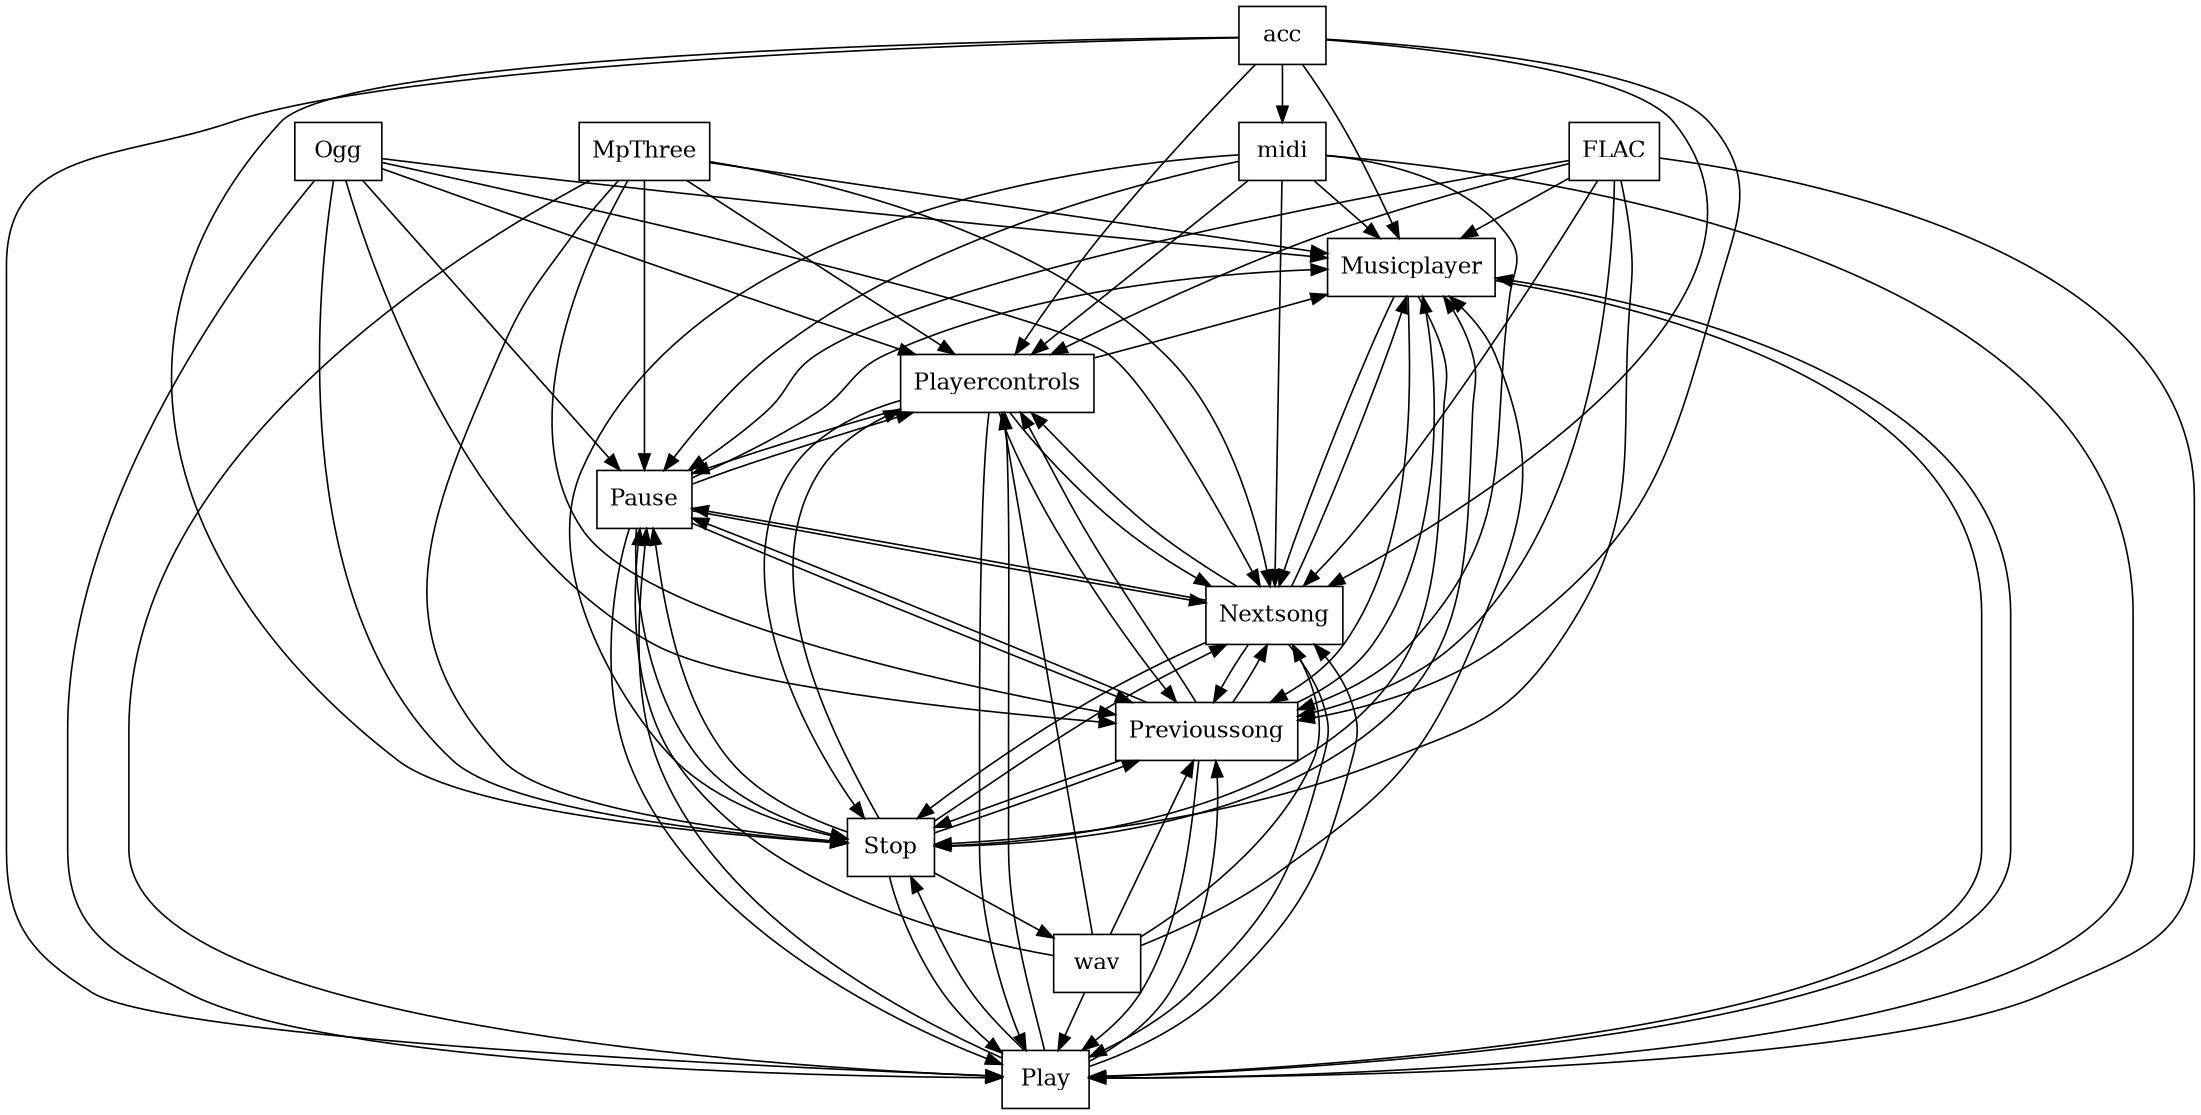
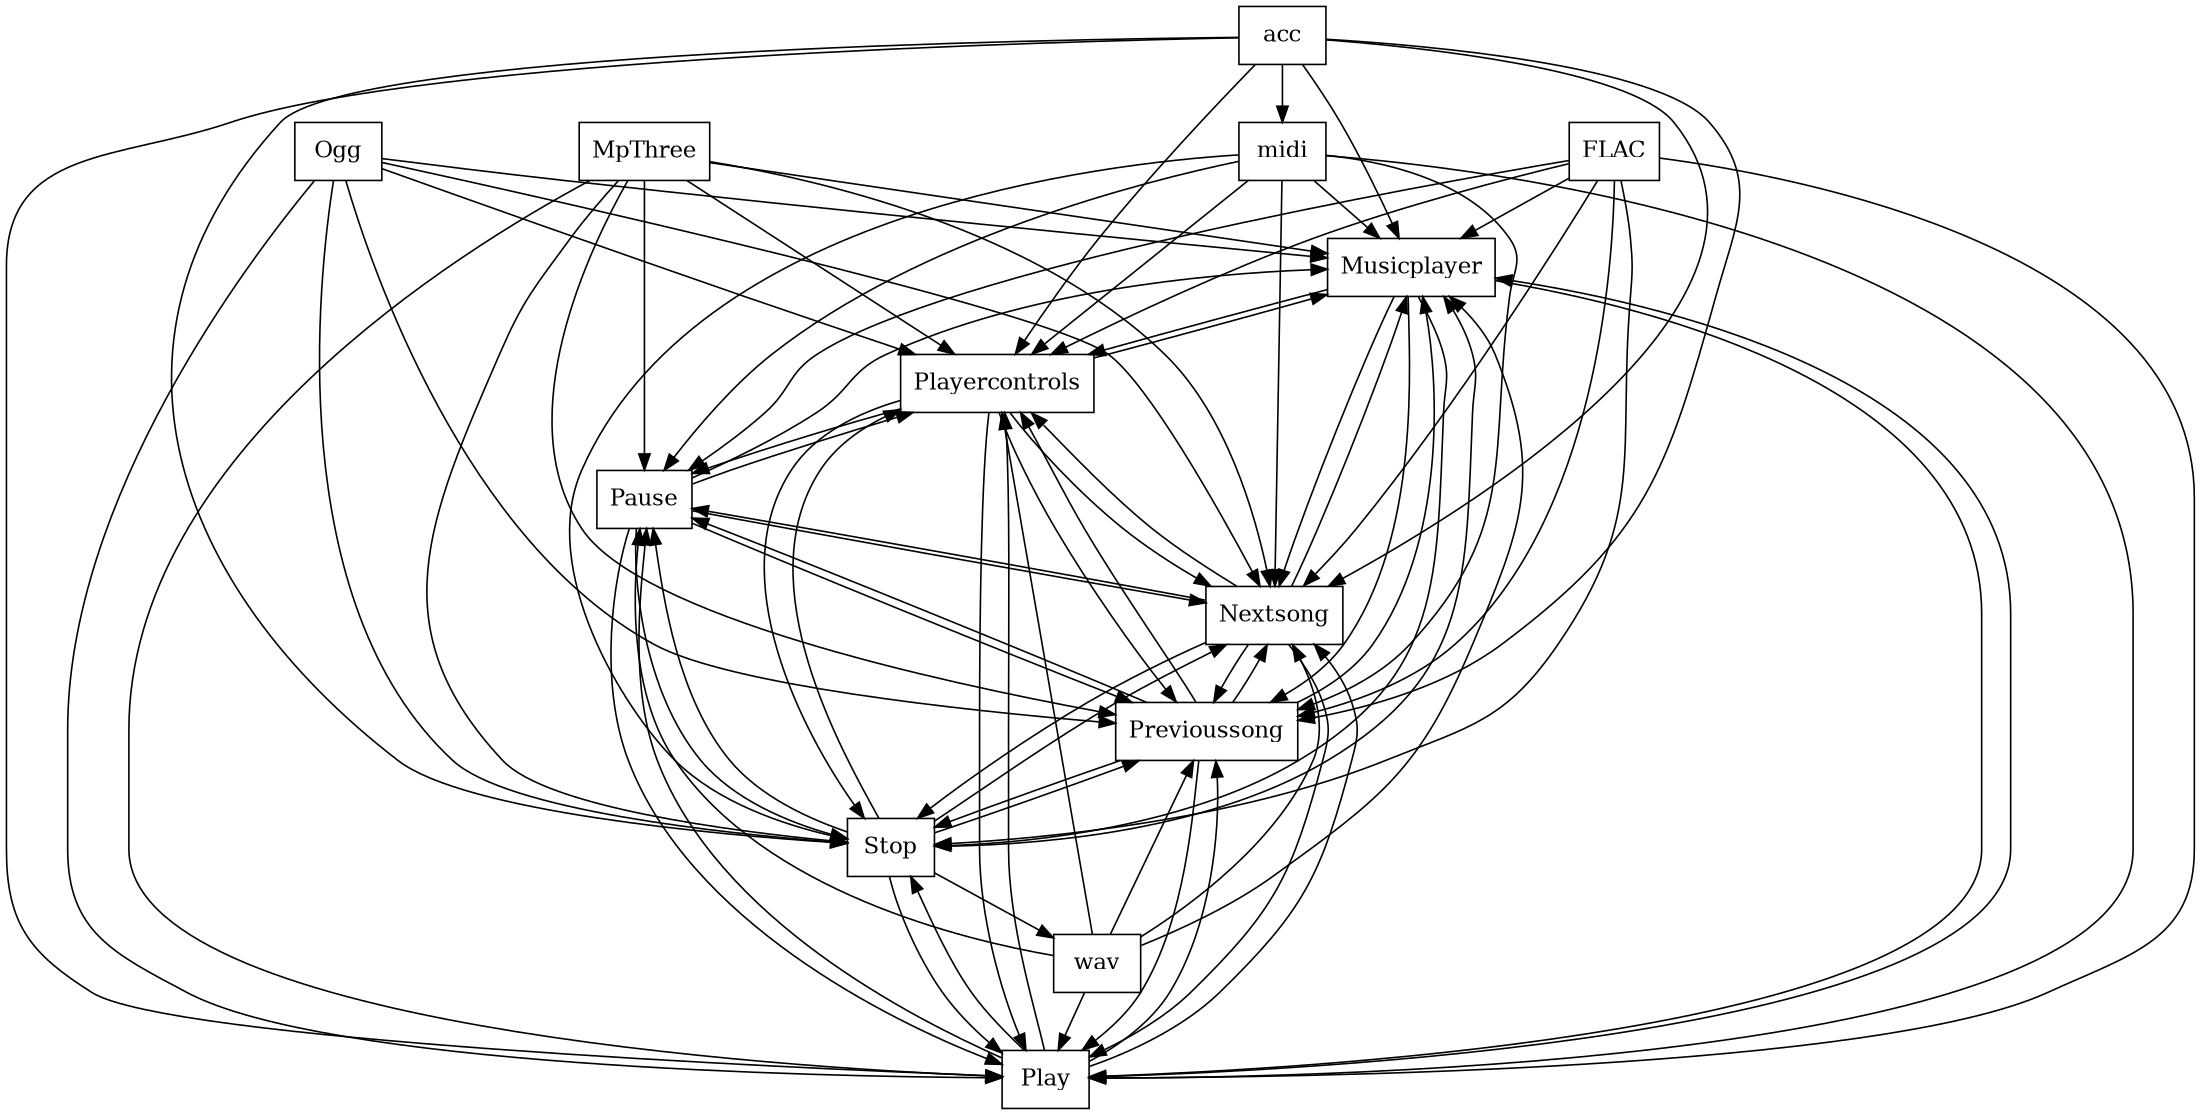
(486, 319) -> none
none -> (1216, 319)
